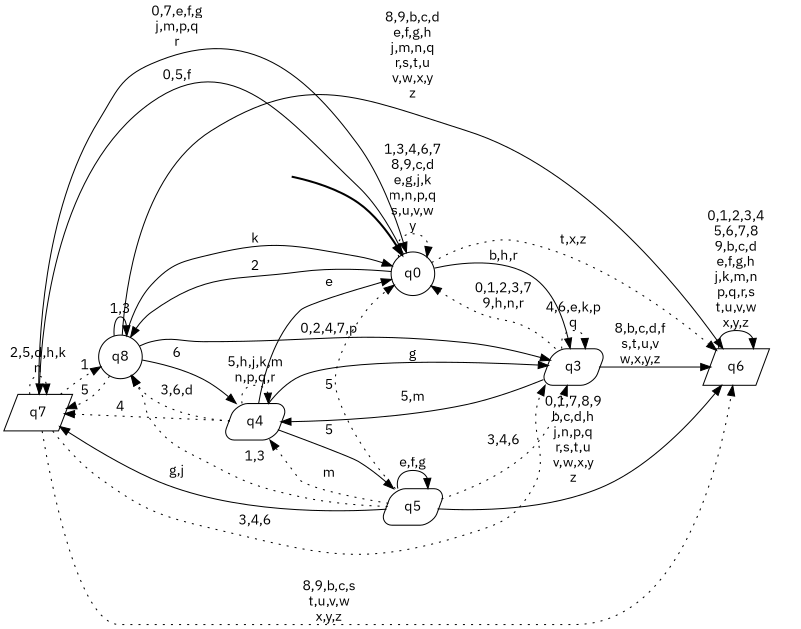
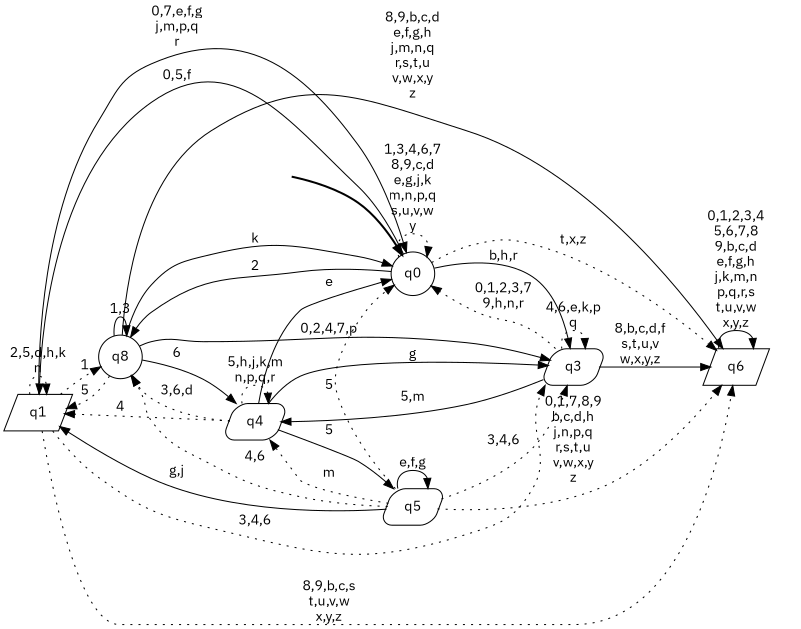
(38, 413) -> (38, 413)
(255, 457) -> (255, 457)
(593, 490) -> (593, 490)
